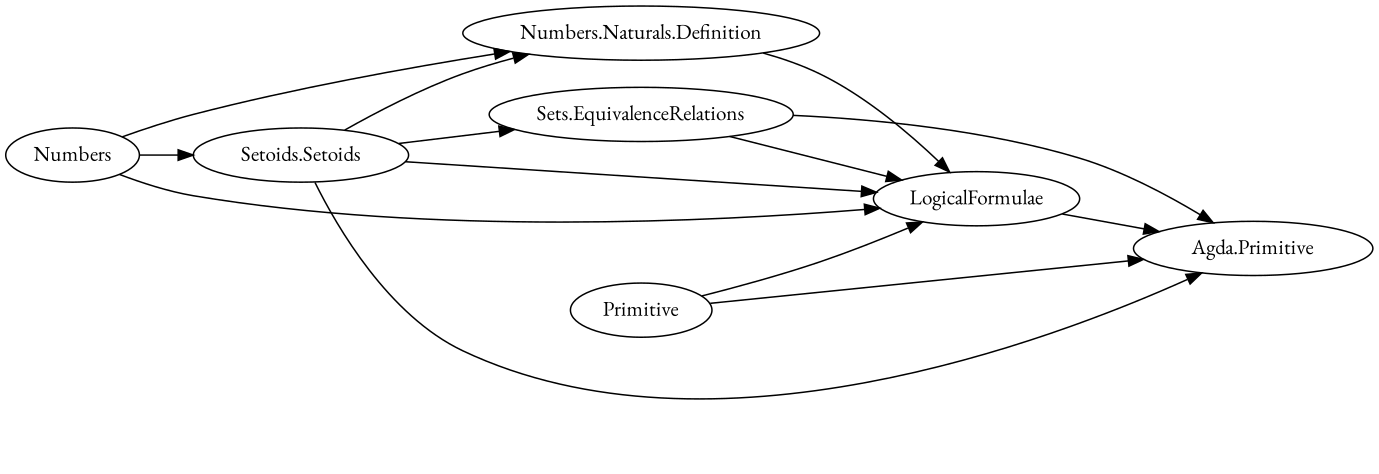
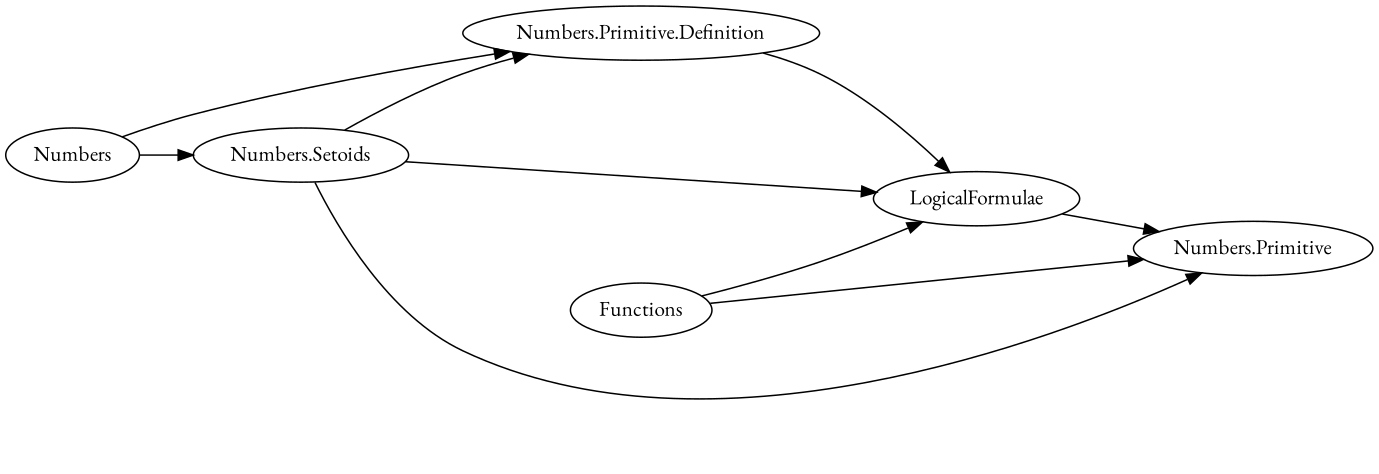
(641, 33) -> (641, 33)
(641, 114) -> none
(301, 155) -> (301, 155)
(490, 221) -> none
(1253, 248) -> (1253, 248)
(641, 310) -> (641, 310)
